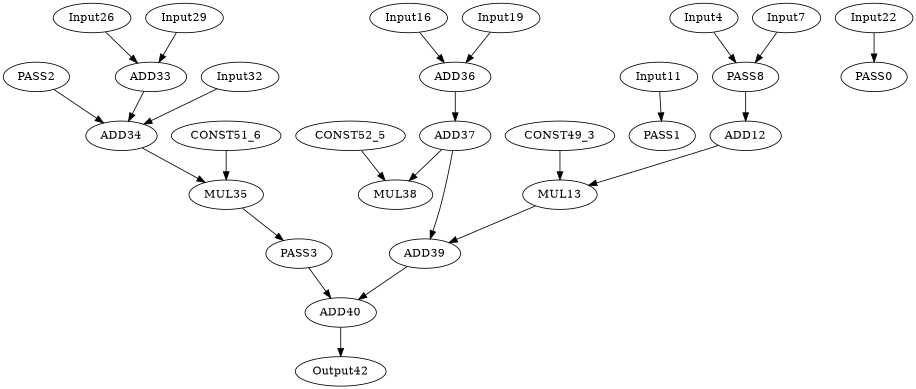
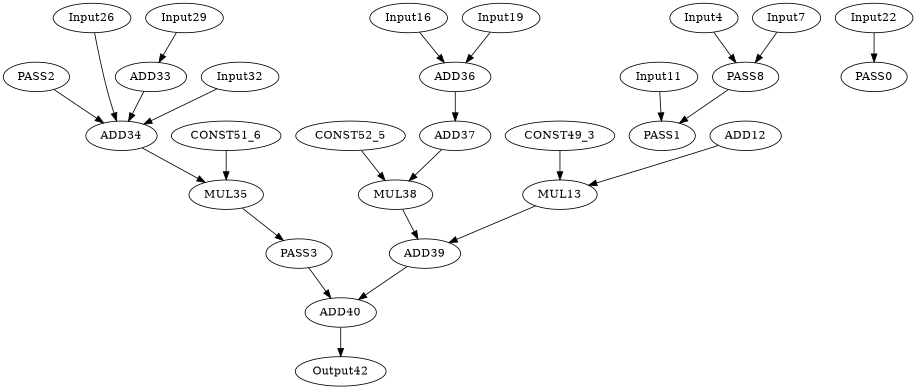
(119, 45) -> (103, 73)
(746, 102) -> (707, 104)
(444, 191) -> (408, 221)
